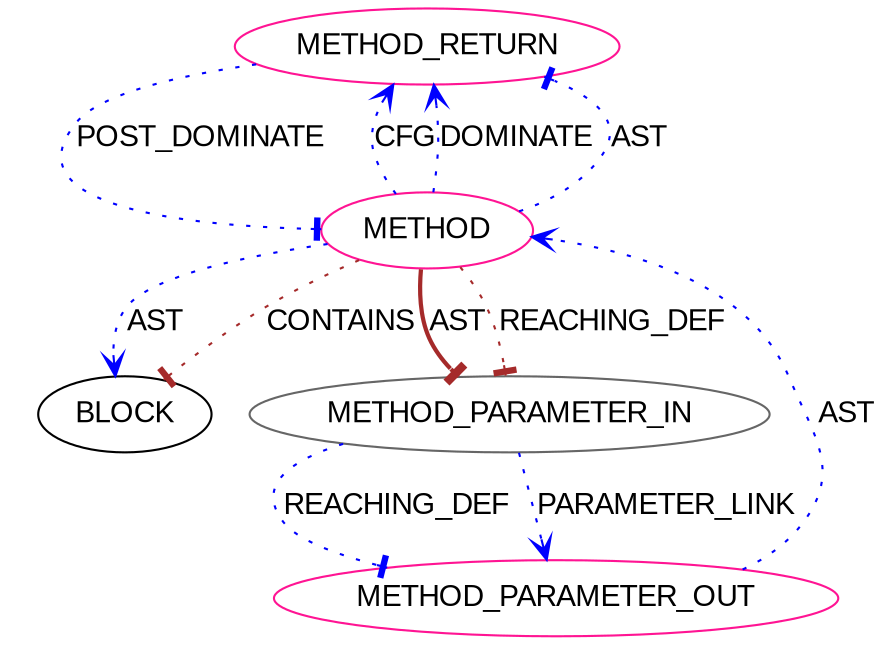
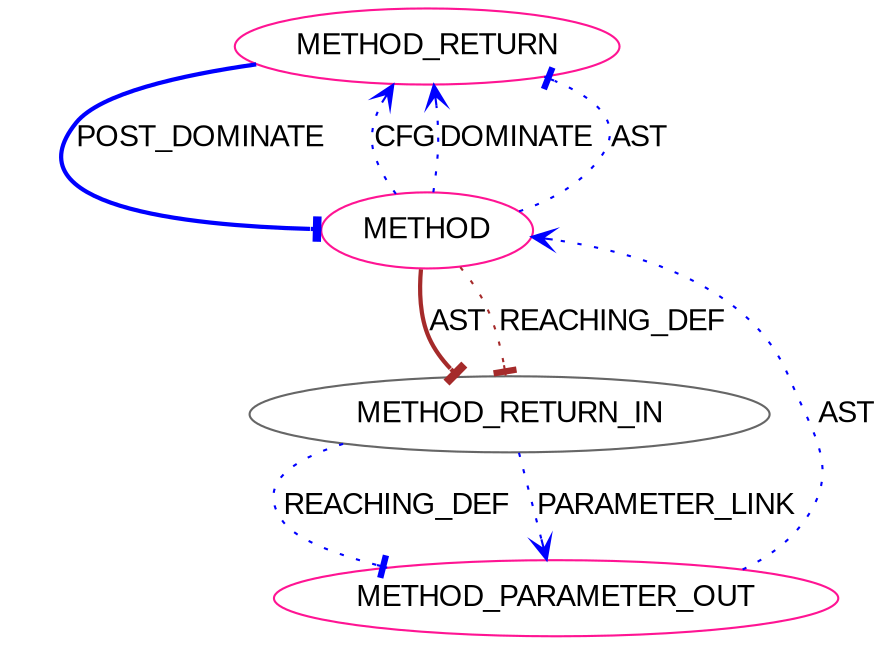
(69, 177) -> (69, 177)
(125, 414) -> none
(510, 414) -> (510, 414)
